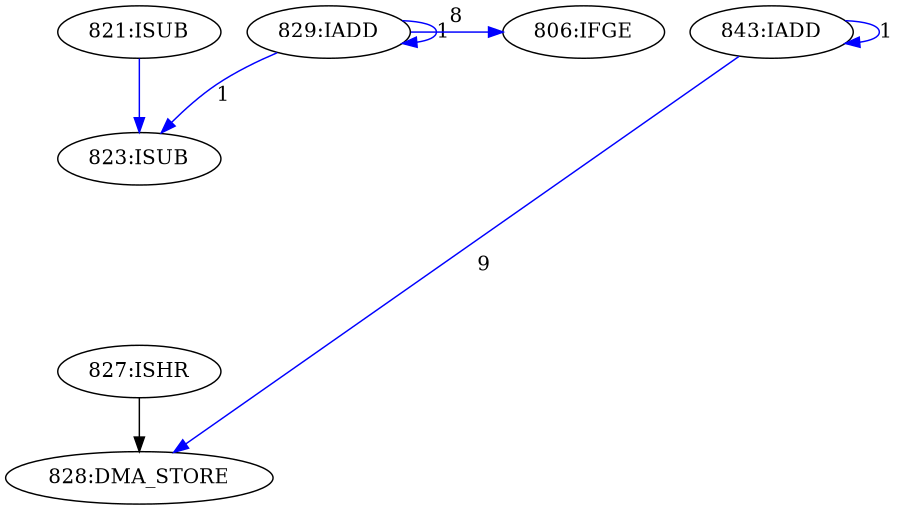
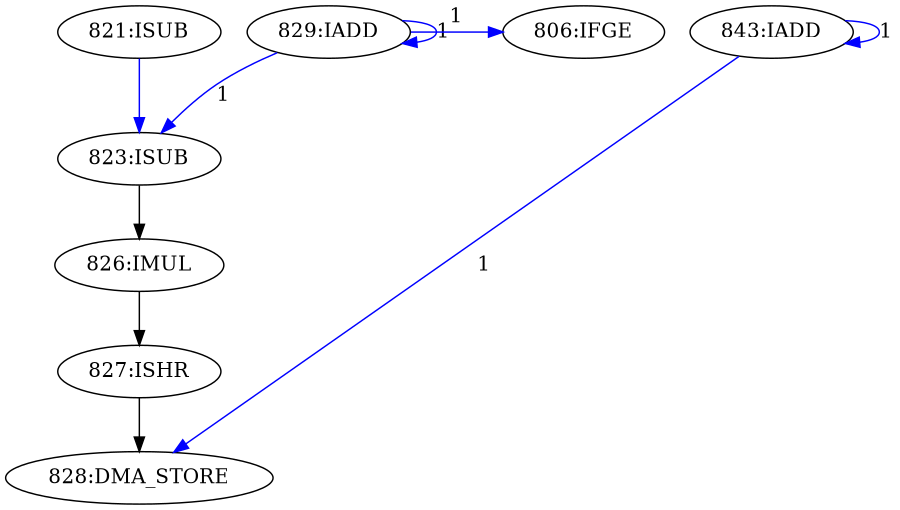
(457, 17) -> (457, 17)
none -> (139, 265)
(485, 265) -> (485, 265)
